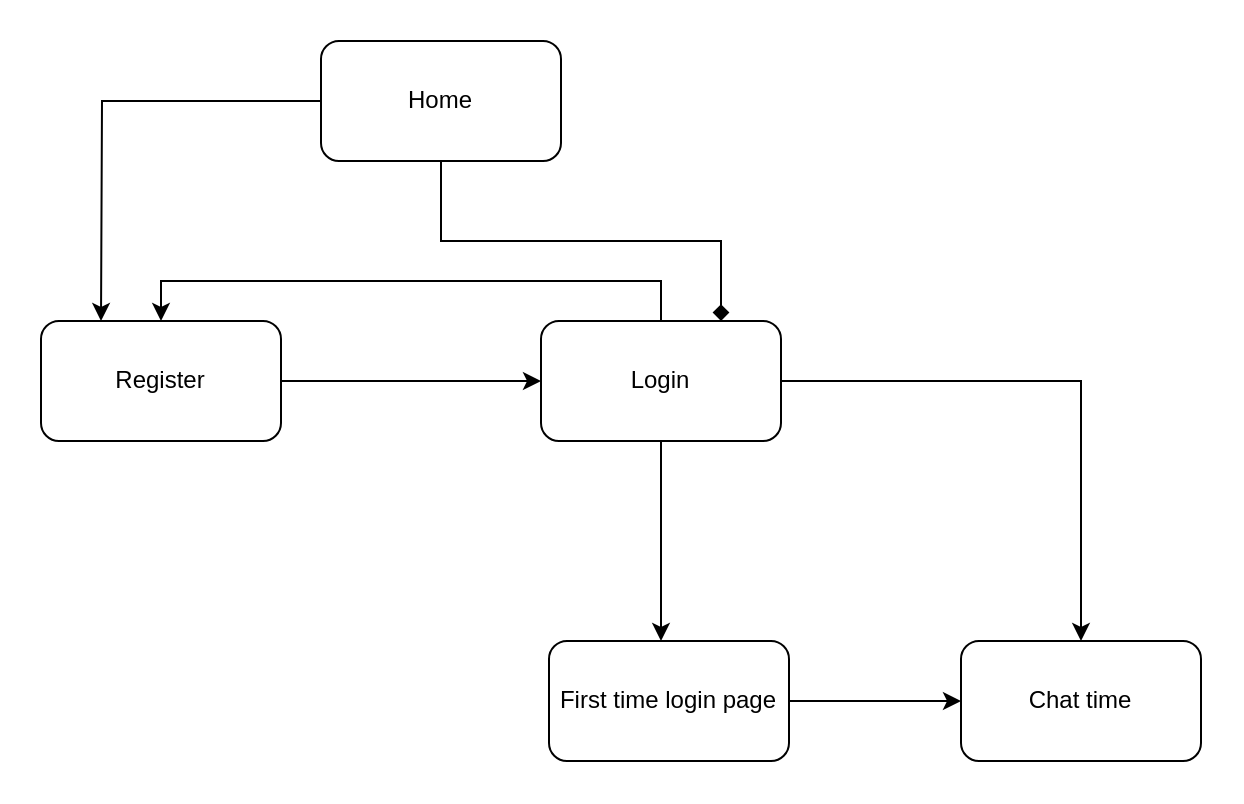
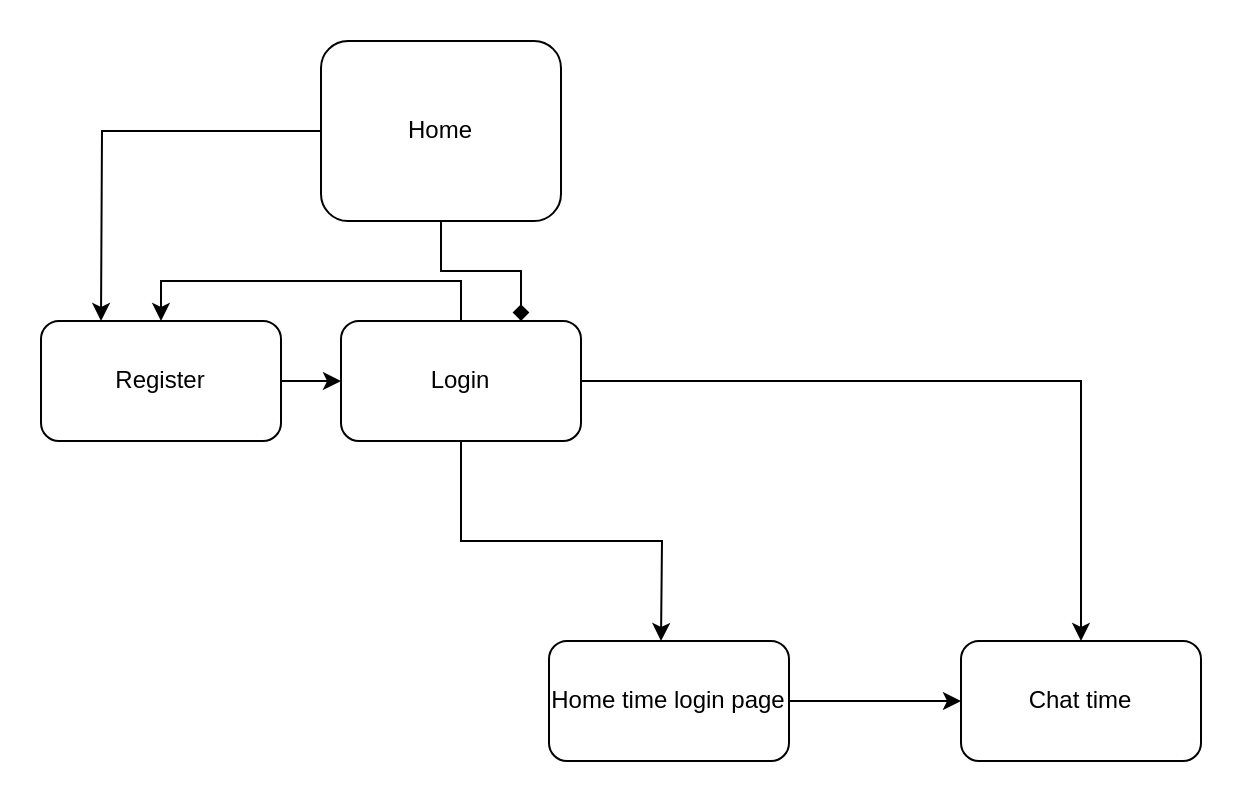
(441, 101) -> (441, 131)
(661, 381) -> (461, 381)
(669, 701) -> (669, 701)
